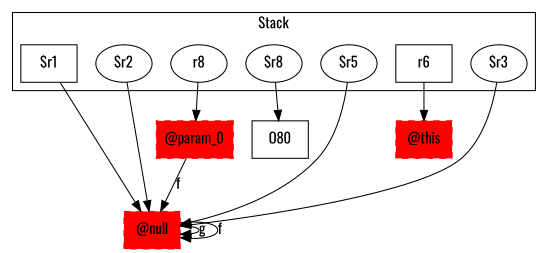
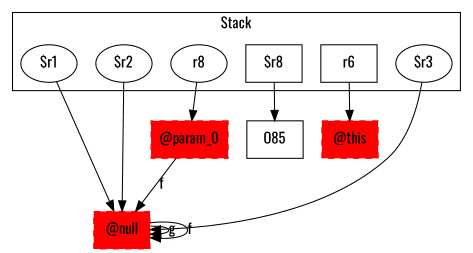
(49, 64) -> (49, 64)
(274, 64) -> (274, 64)
(349, 64) -> none
(280, 140) -> (275, 140)
